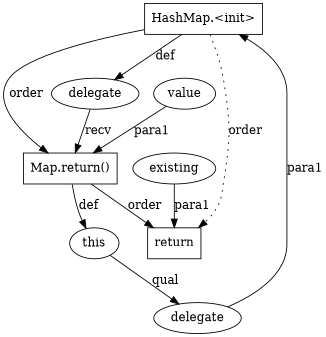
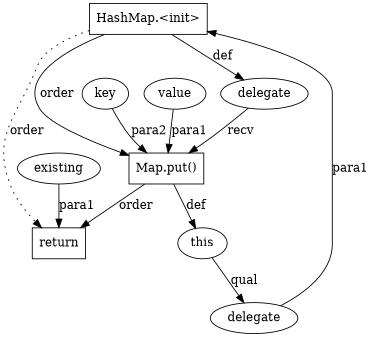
none -> (105, 94)
(70, 169) -> (166, 169)
